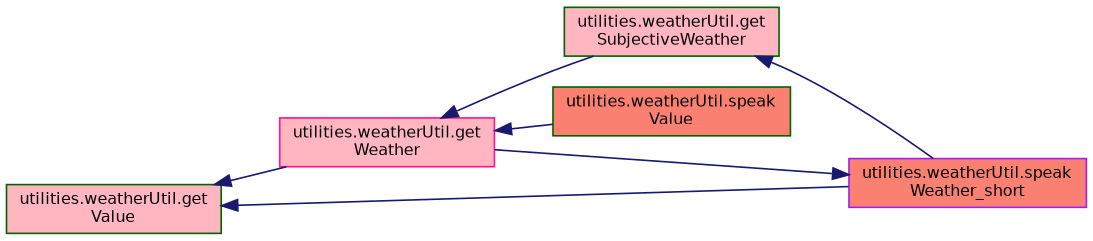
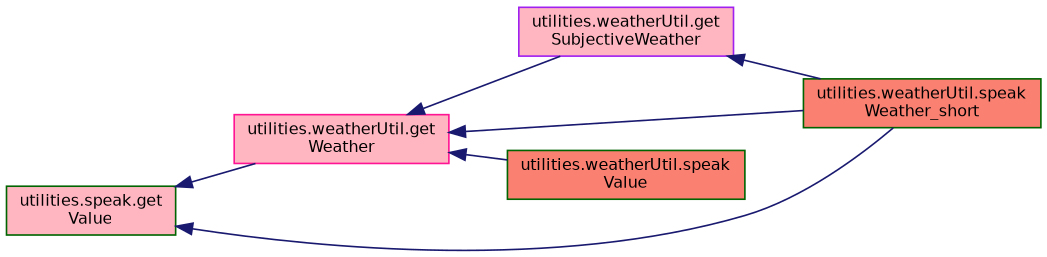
(672, 32) -> (626, 32)
(663, 162) -> (634, 121)
(968, 183) -> (922, 103)
(114, 209) -> (91, 211)
